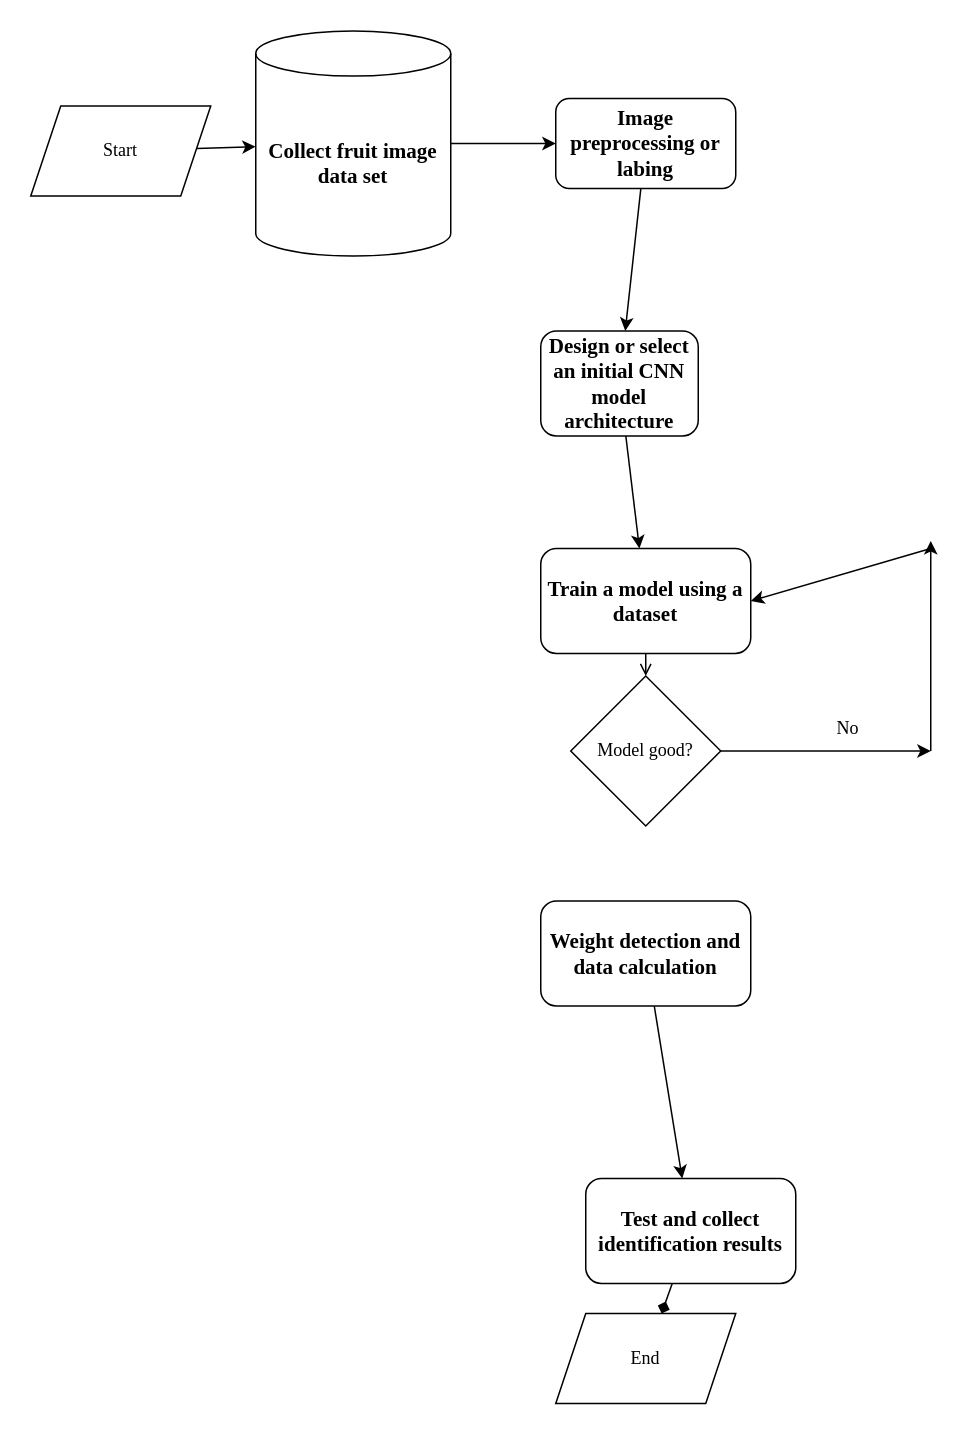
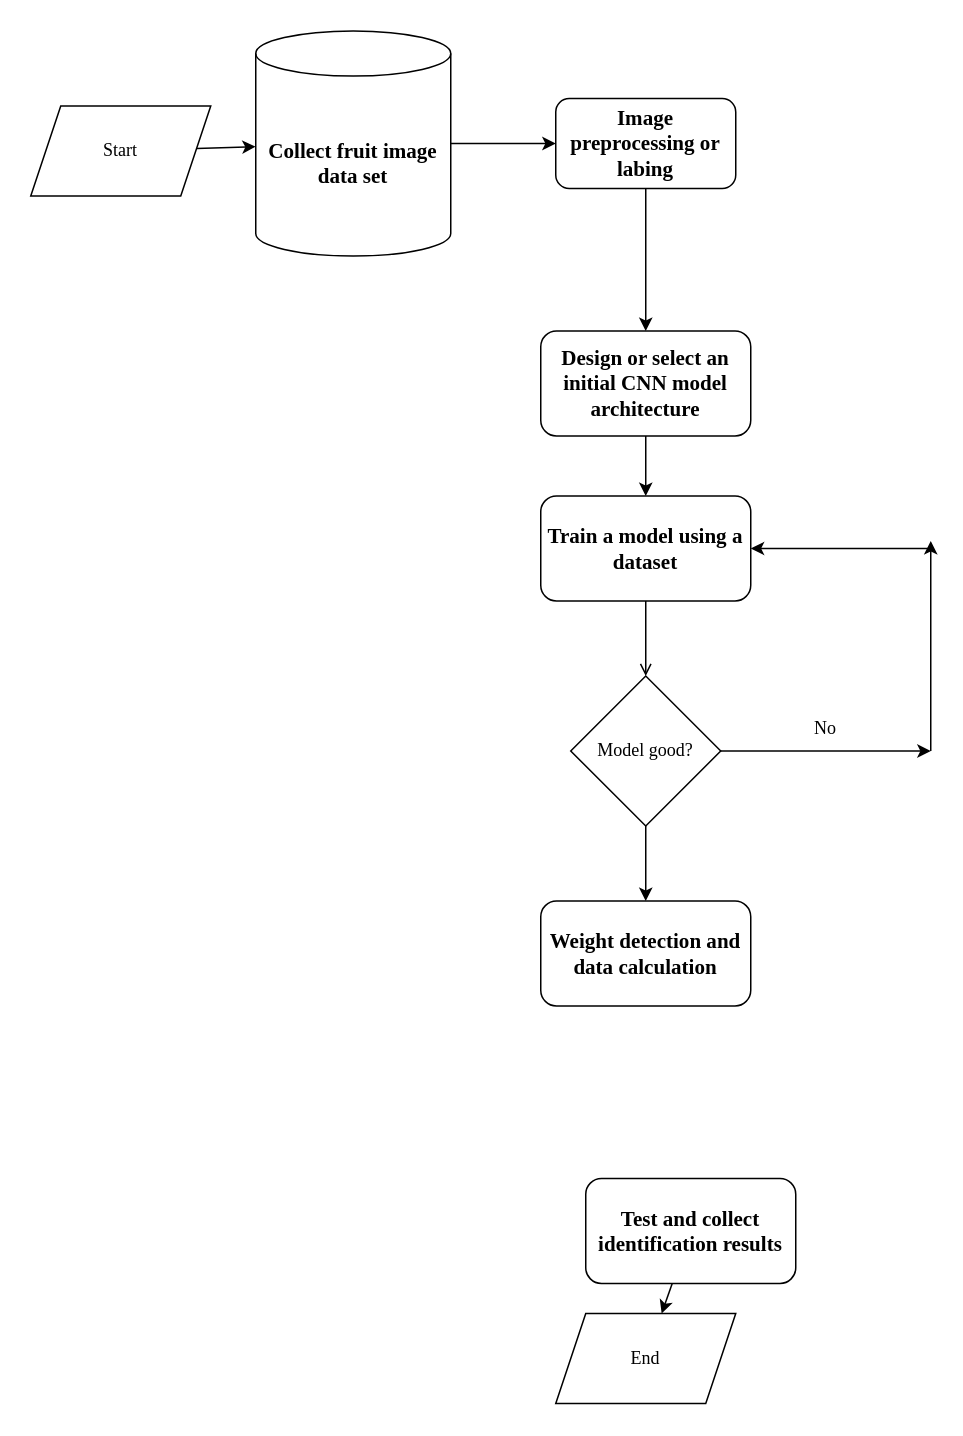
(620, 383) -> (646, 383)
(646, 601) -> (646, 548)
(848, 728) -> (826, 728)
none -> (646, 858)
(667, 1087) -> none
(666, 1301) -> (665, 1302)
